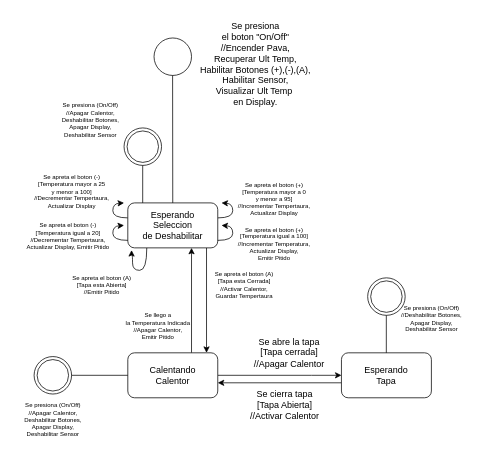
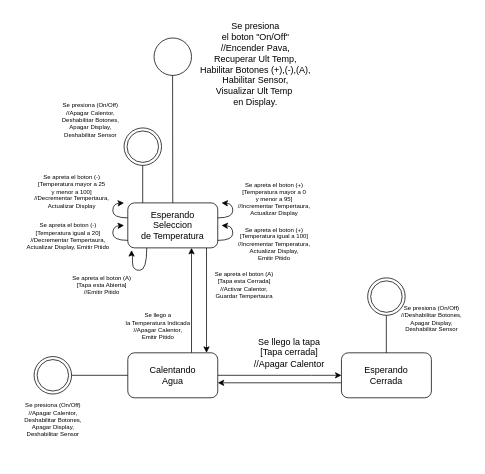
(173, 225) -> (173, 225)
(290, 353) -> (290, 353)
(173, 375) -> (173, 375)
(387, 375) -> (387, 375)
(285, 405) -> none
